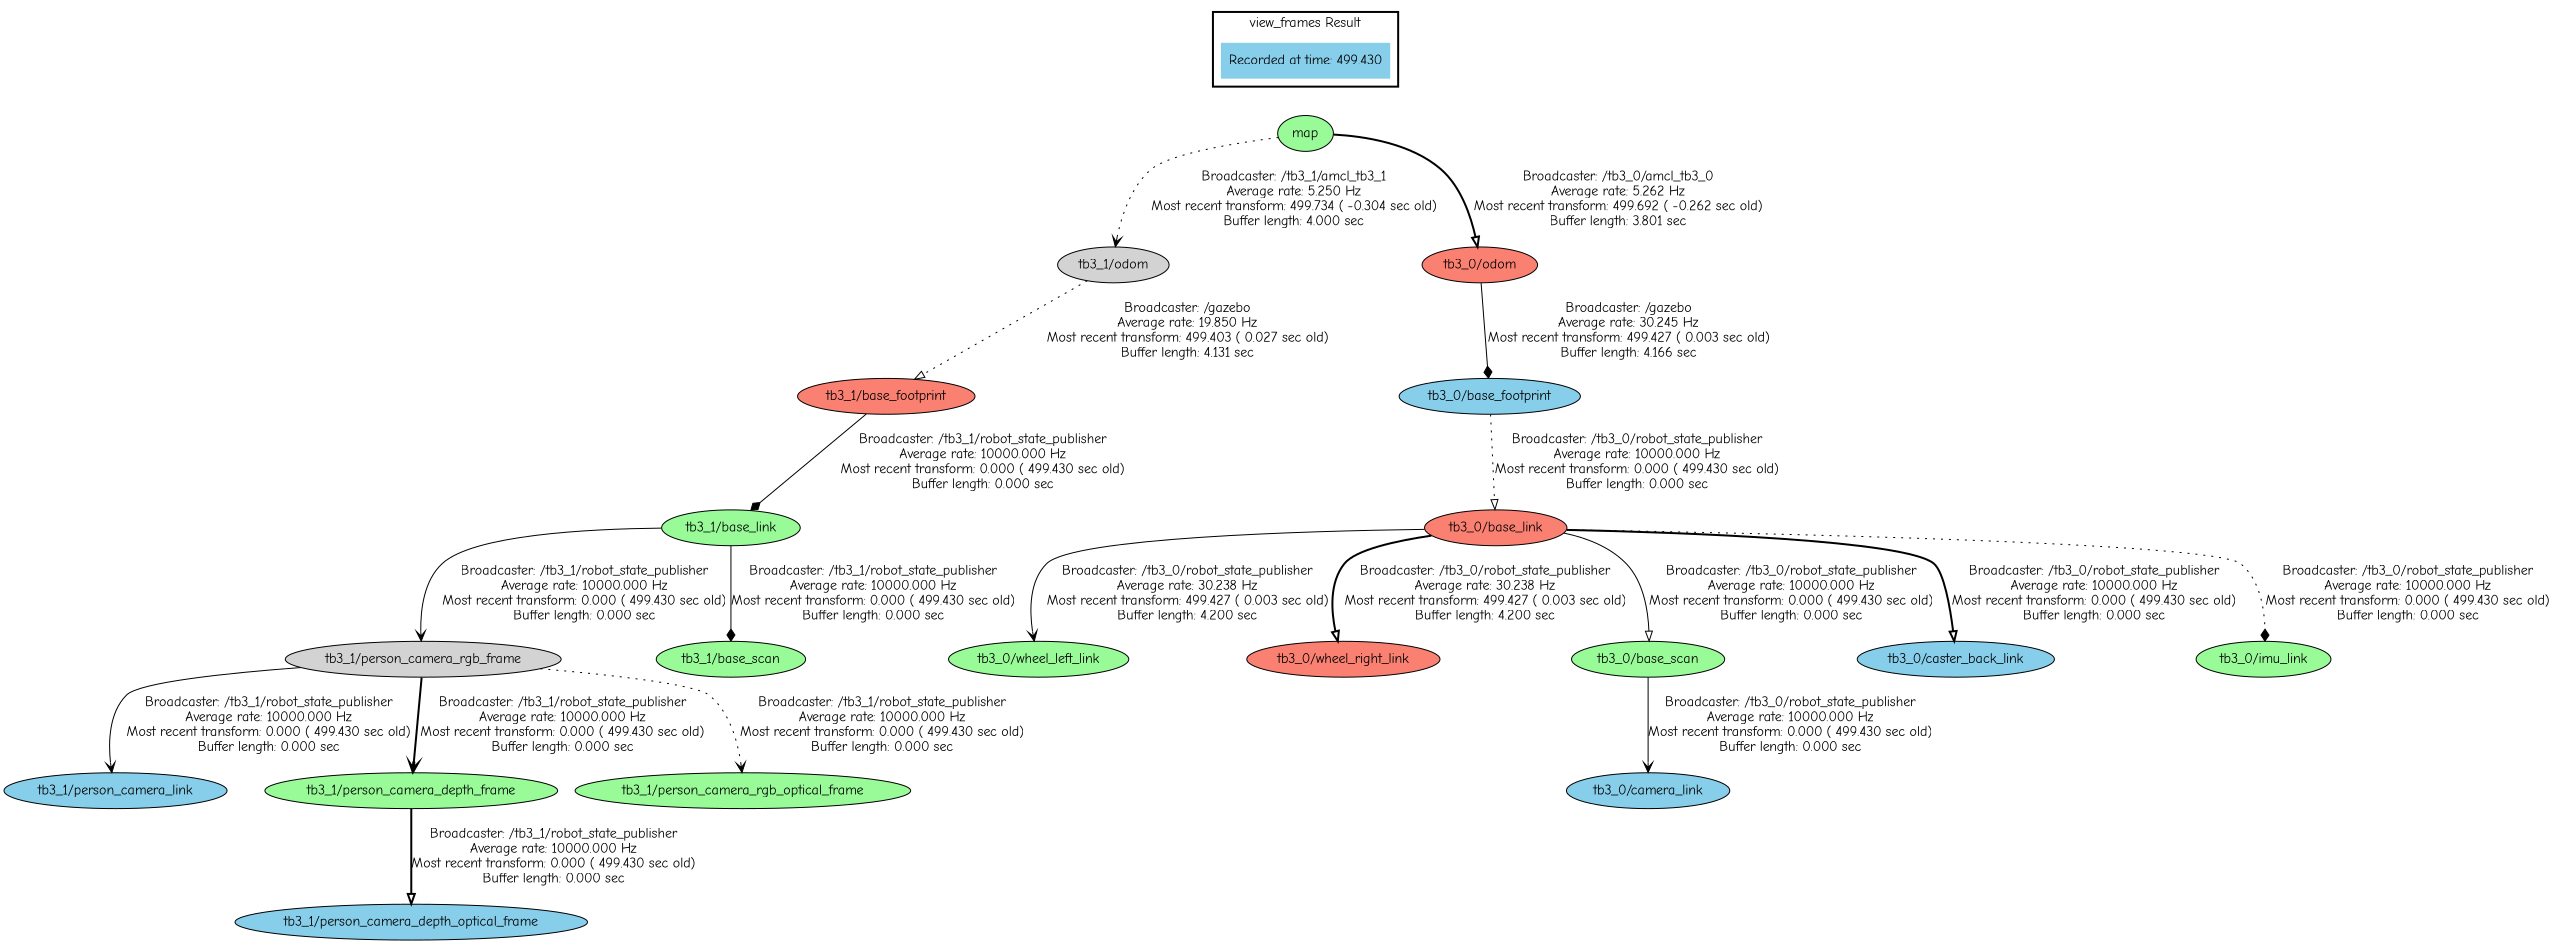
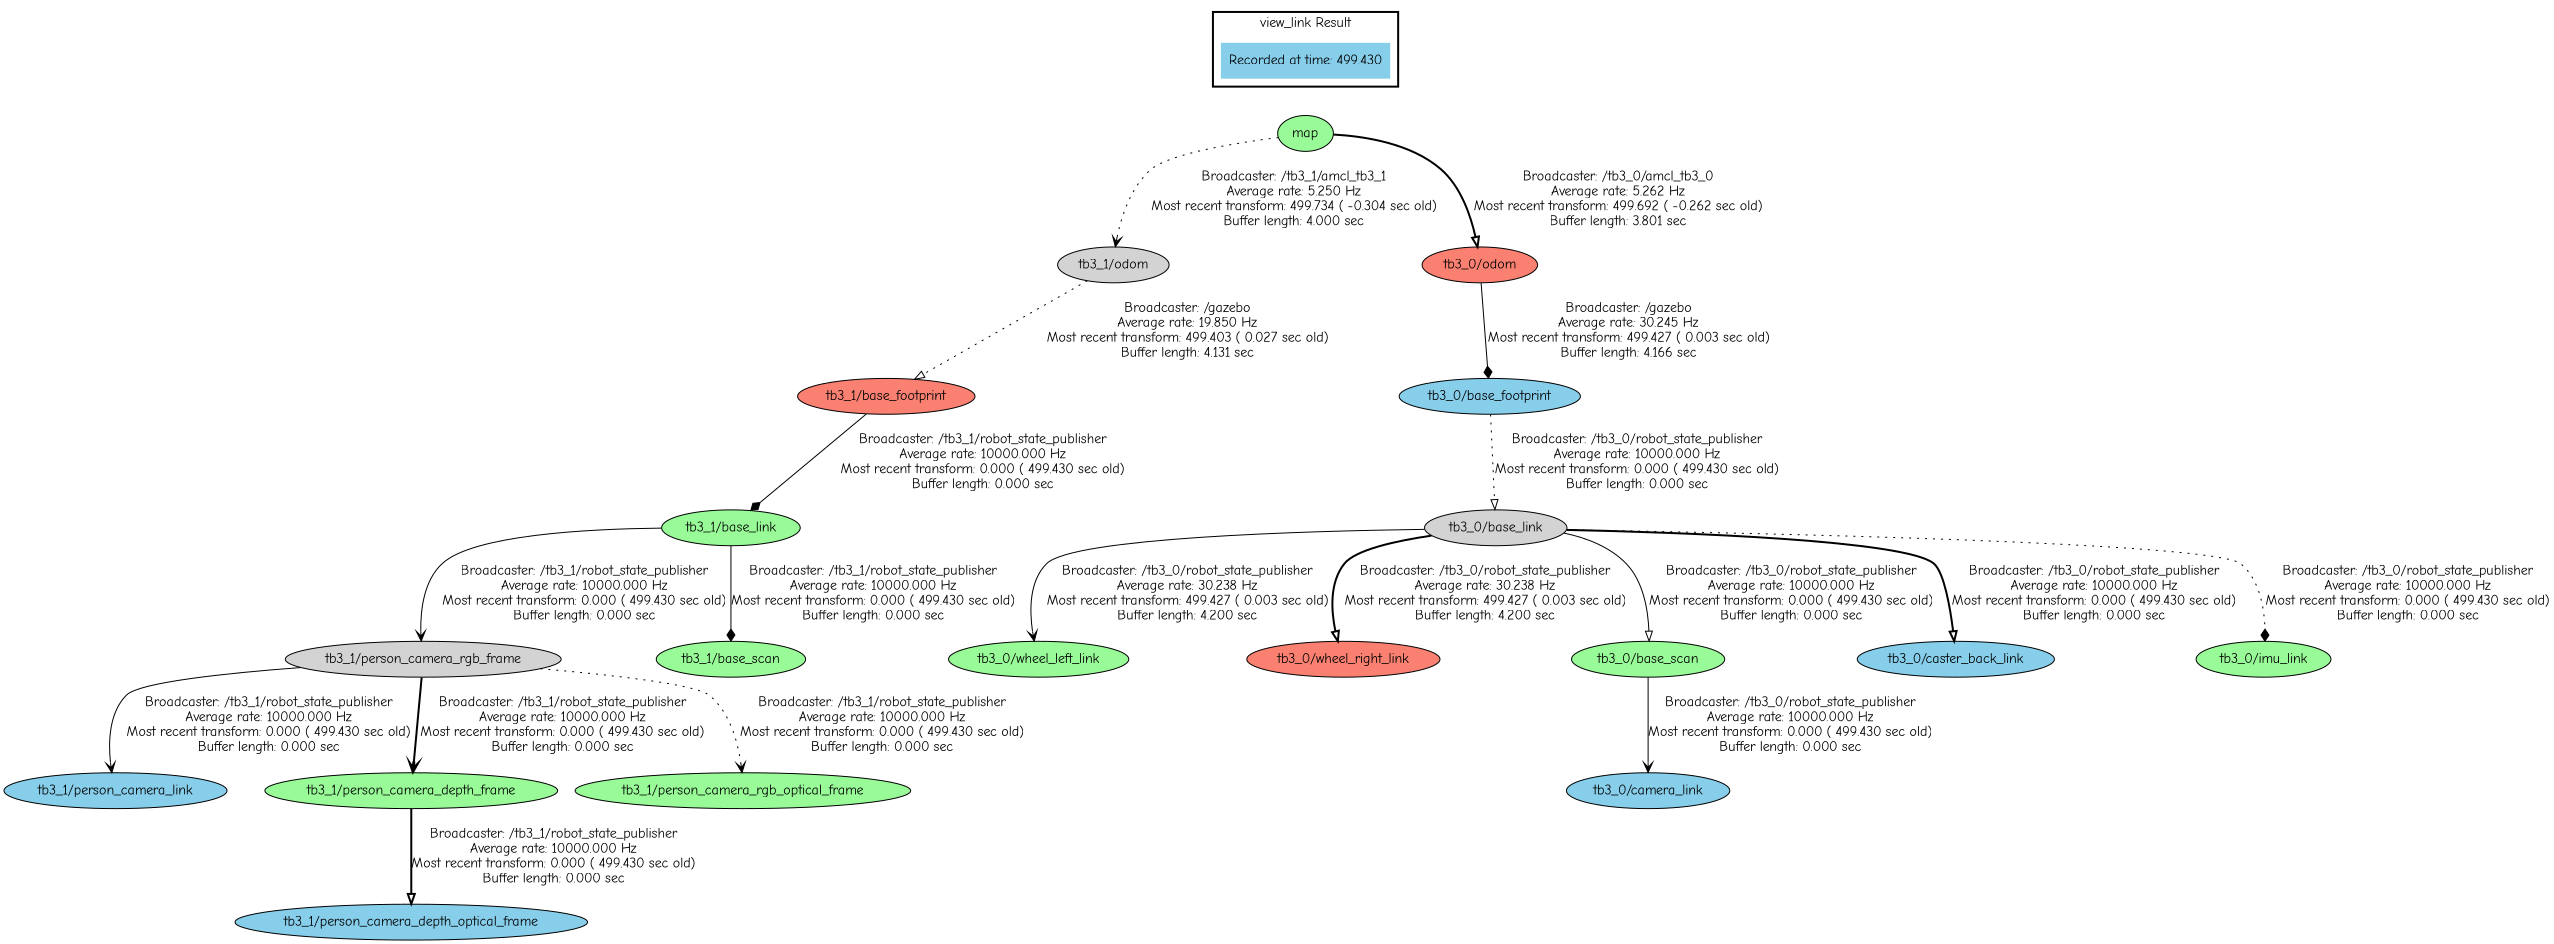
(1306, 23) -> (1306, 23)
(1496, 528) -> (1496, 528)
